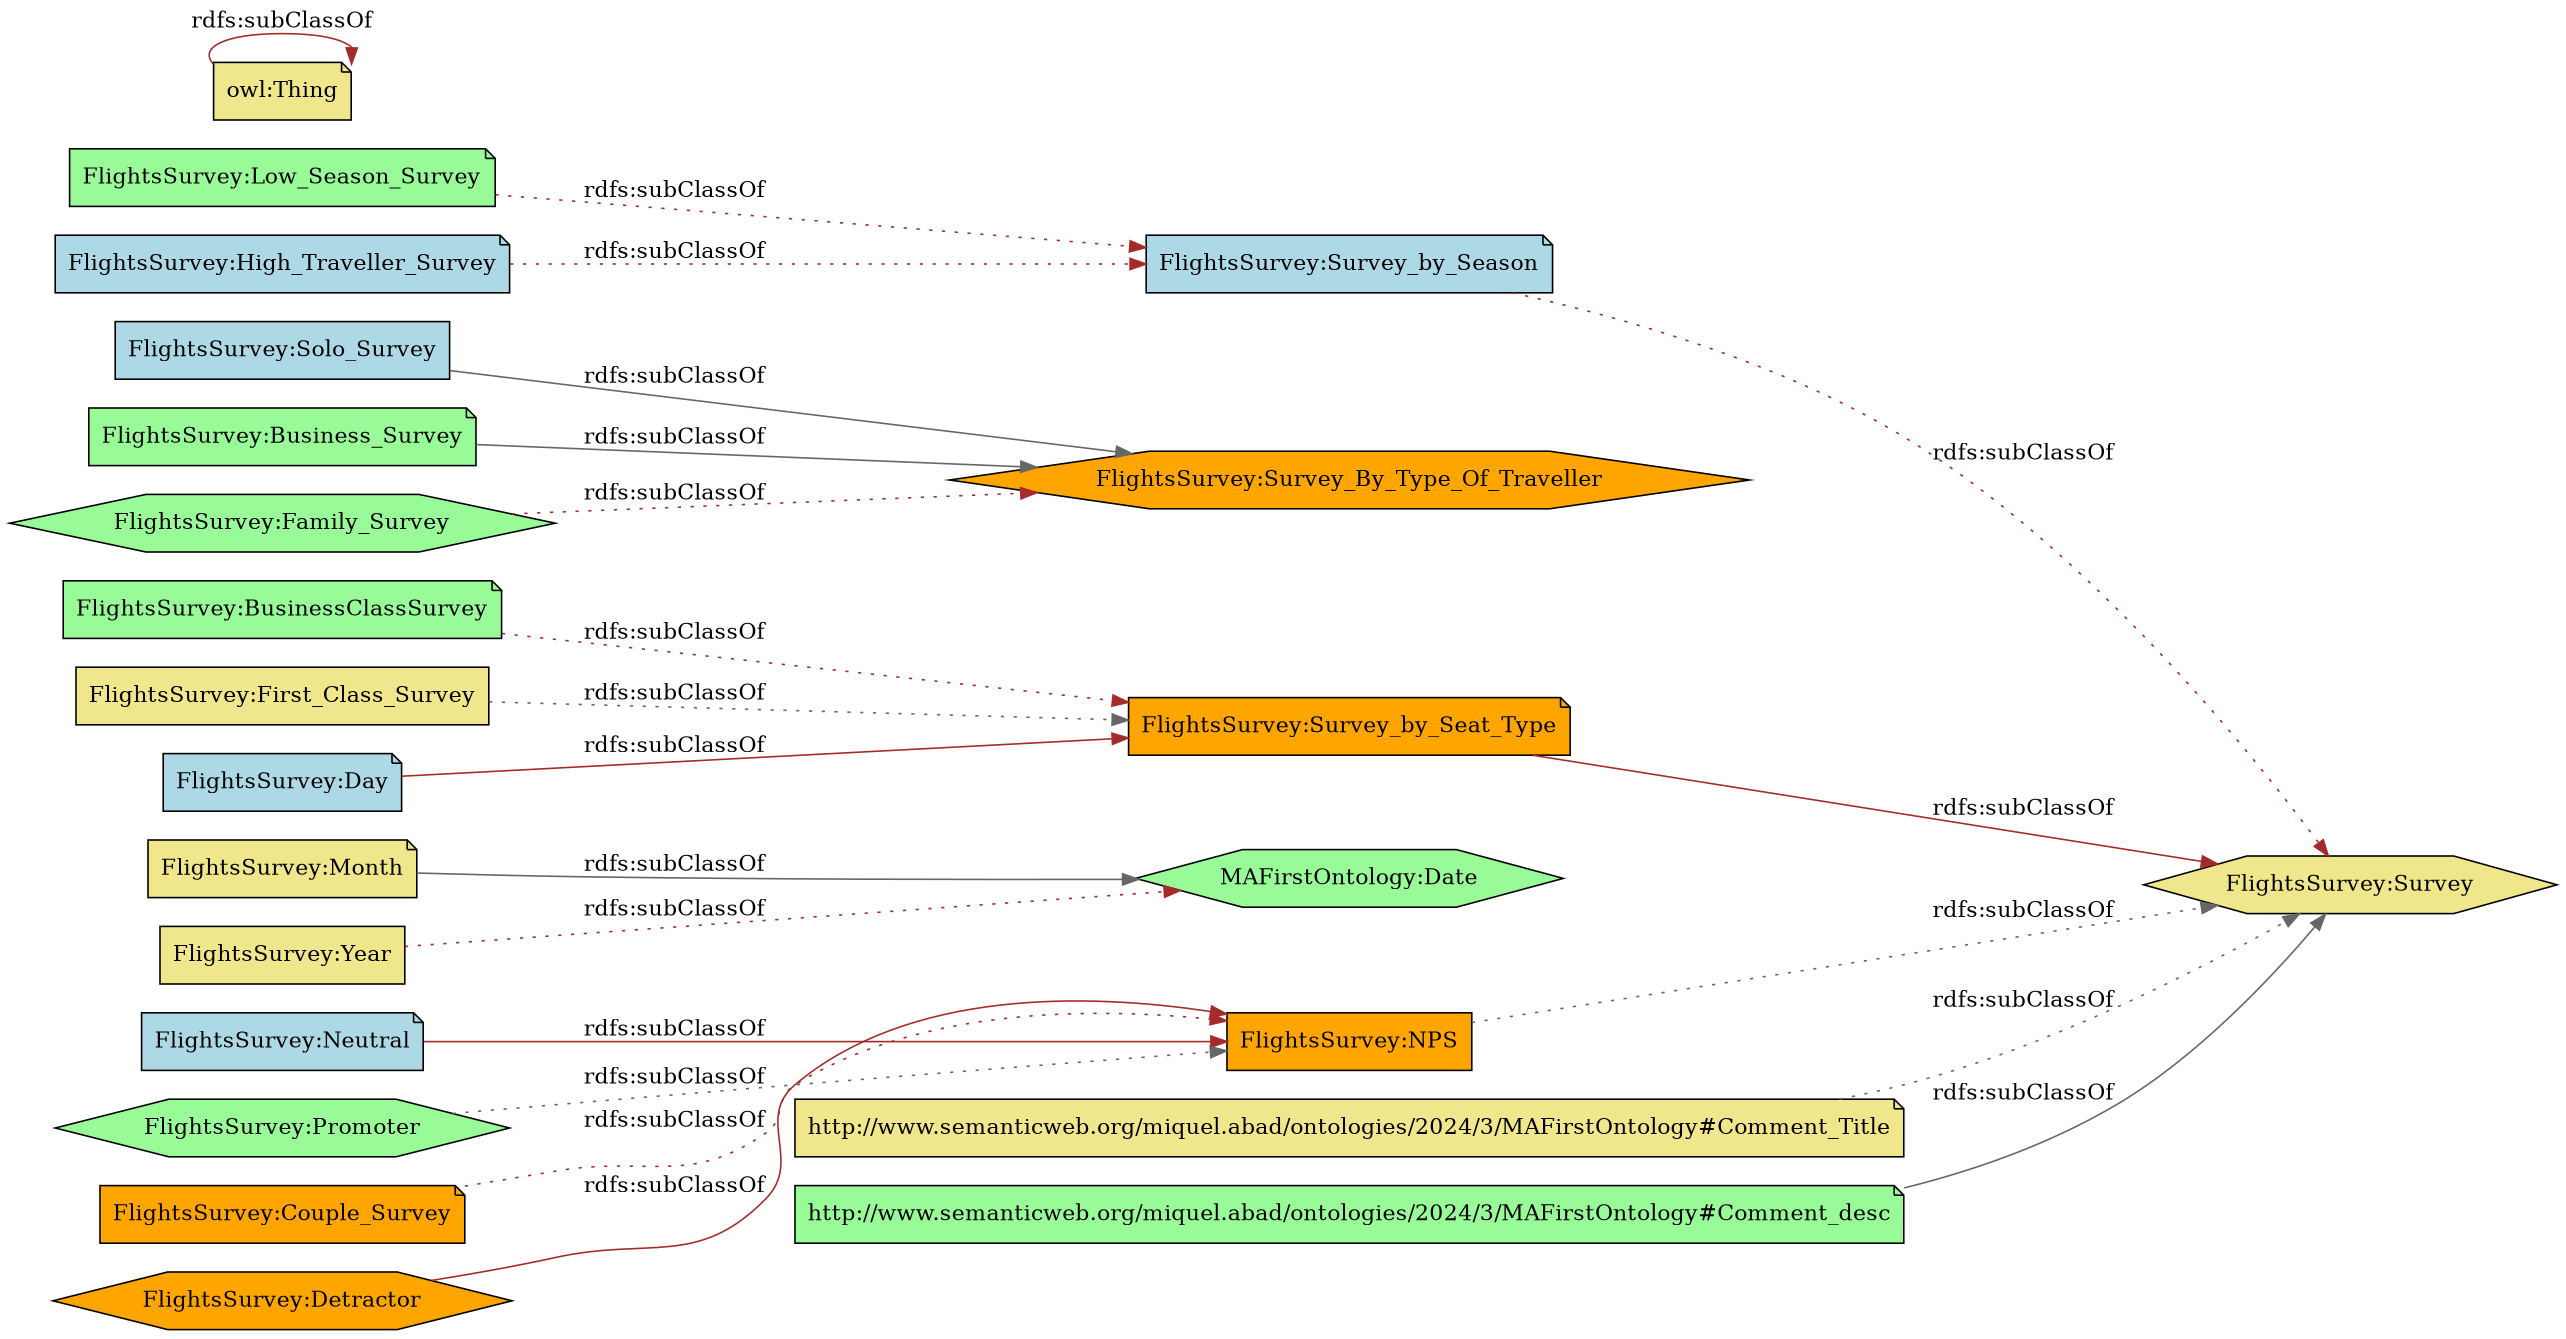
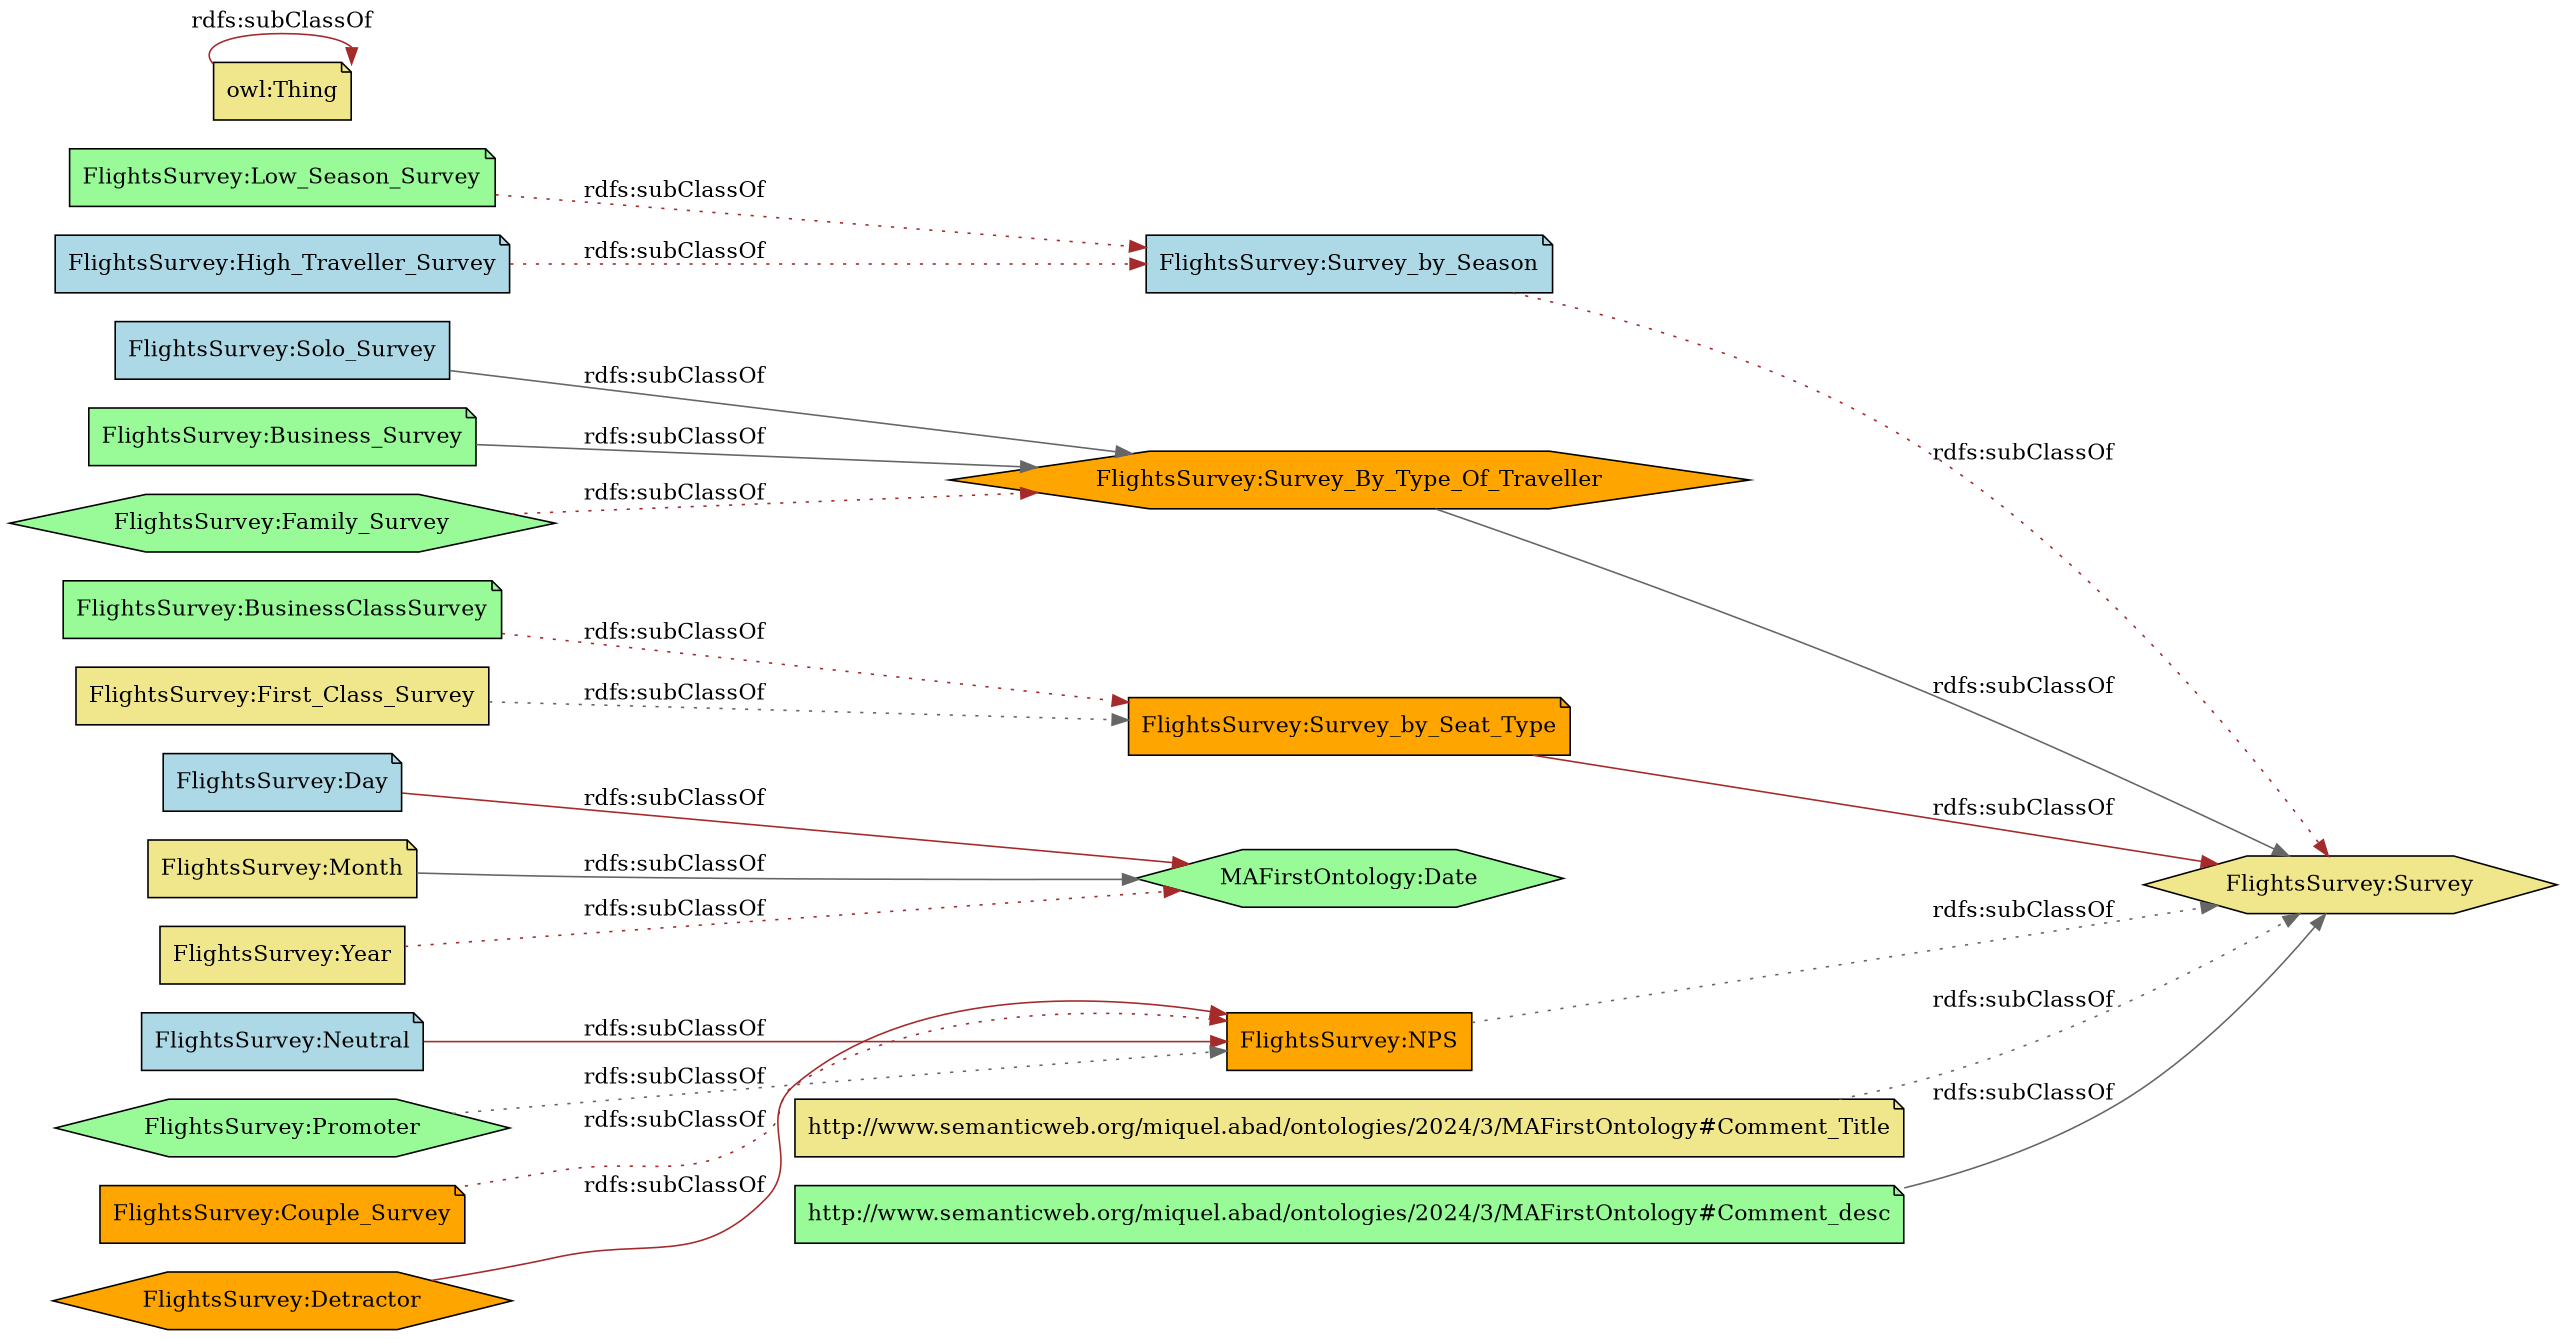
none -> (1860, 666)
(757, 758) -> (787, 828)
